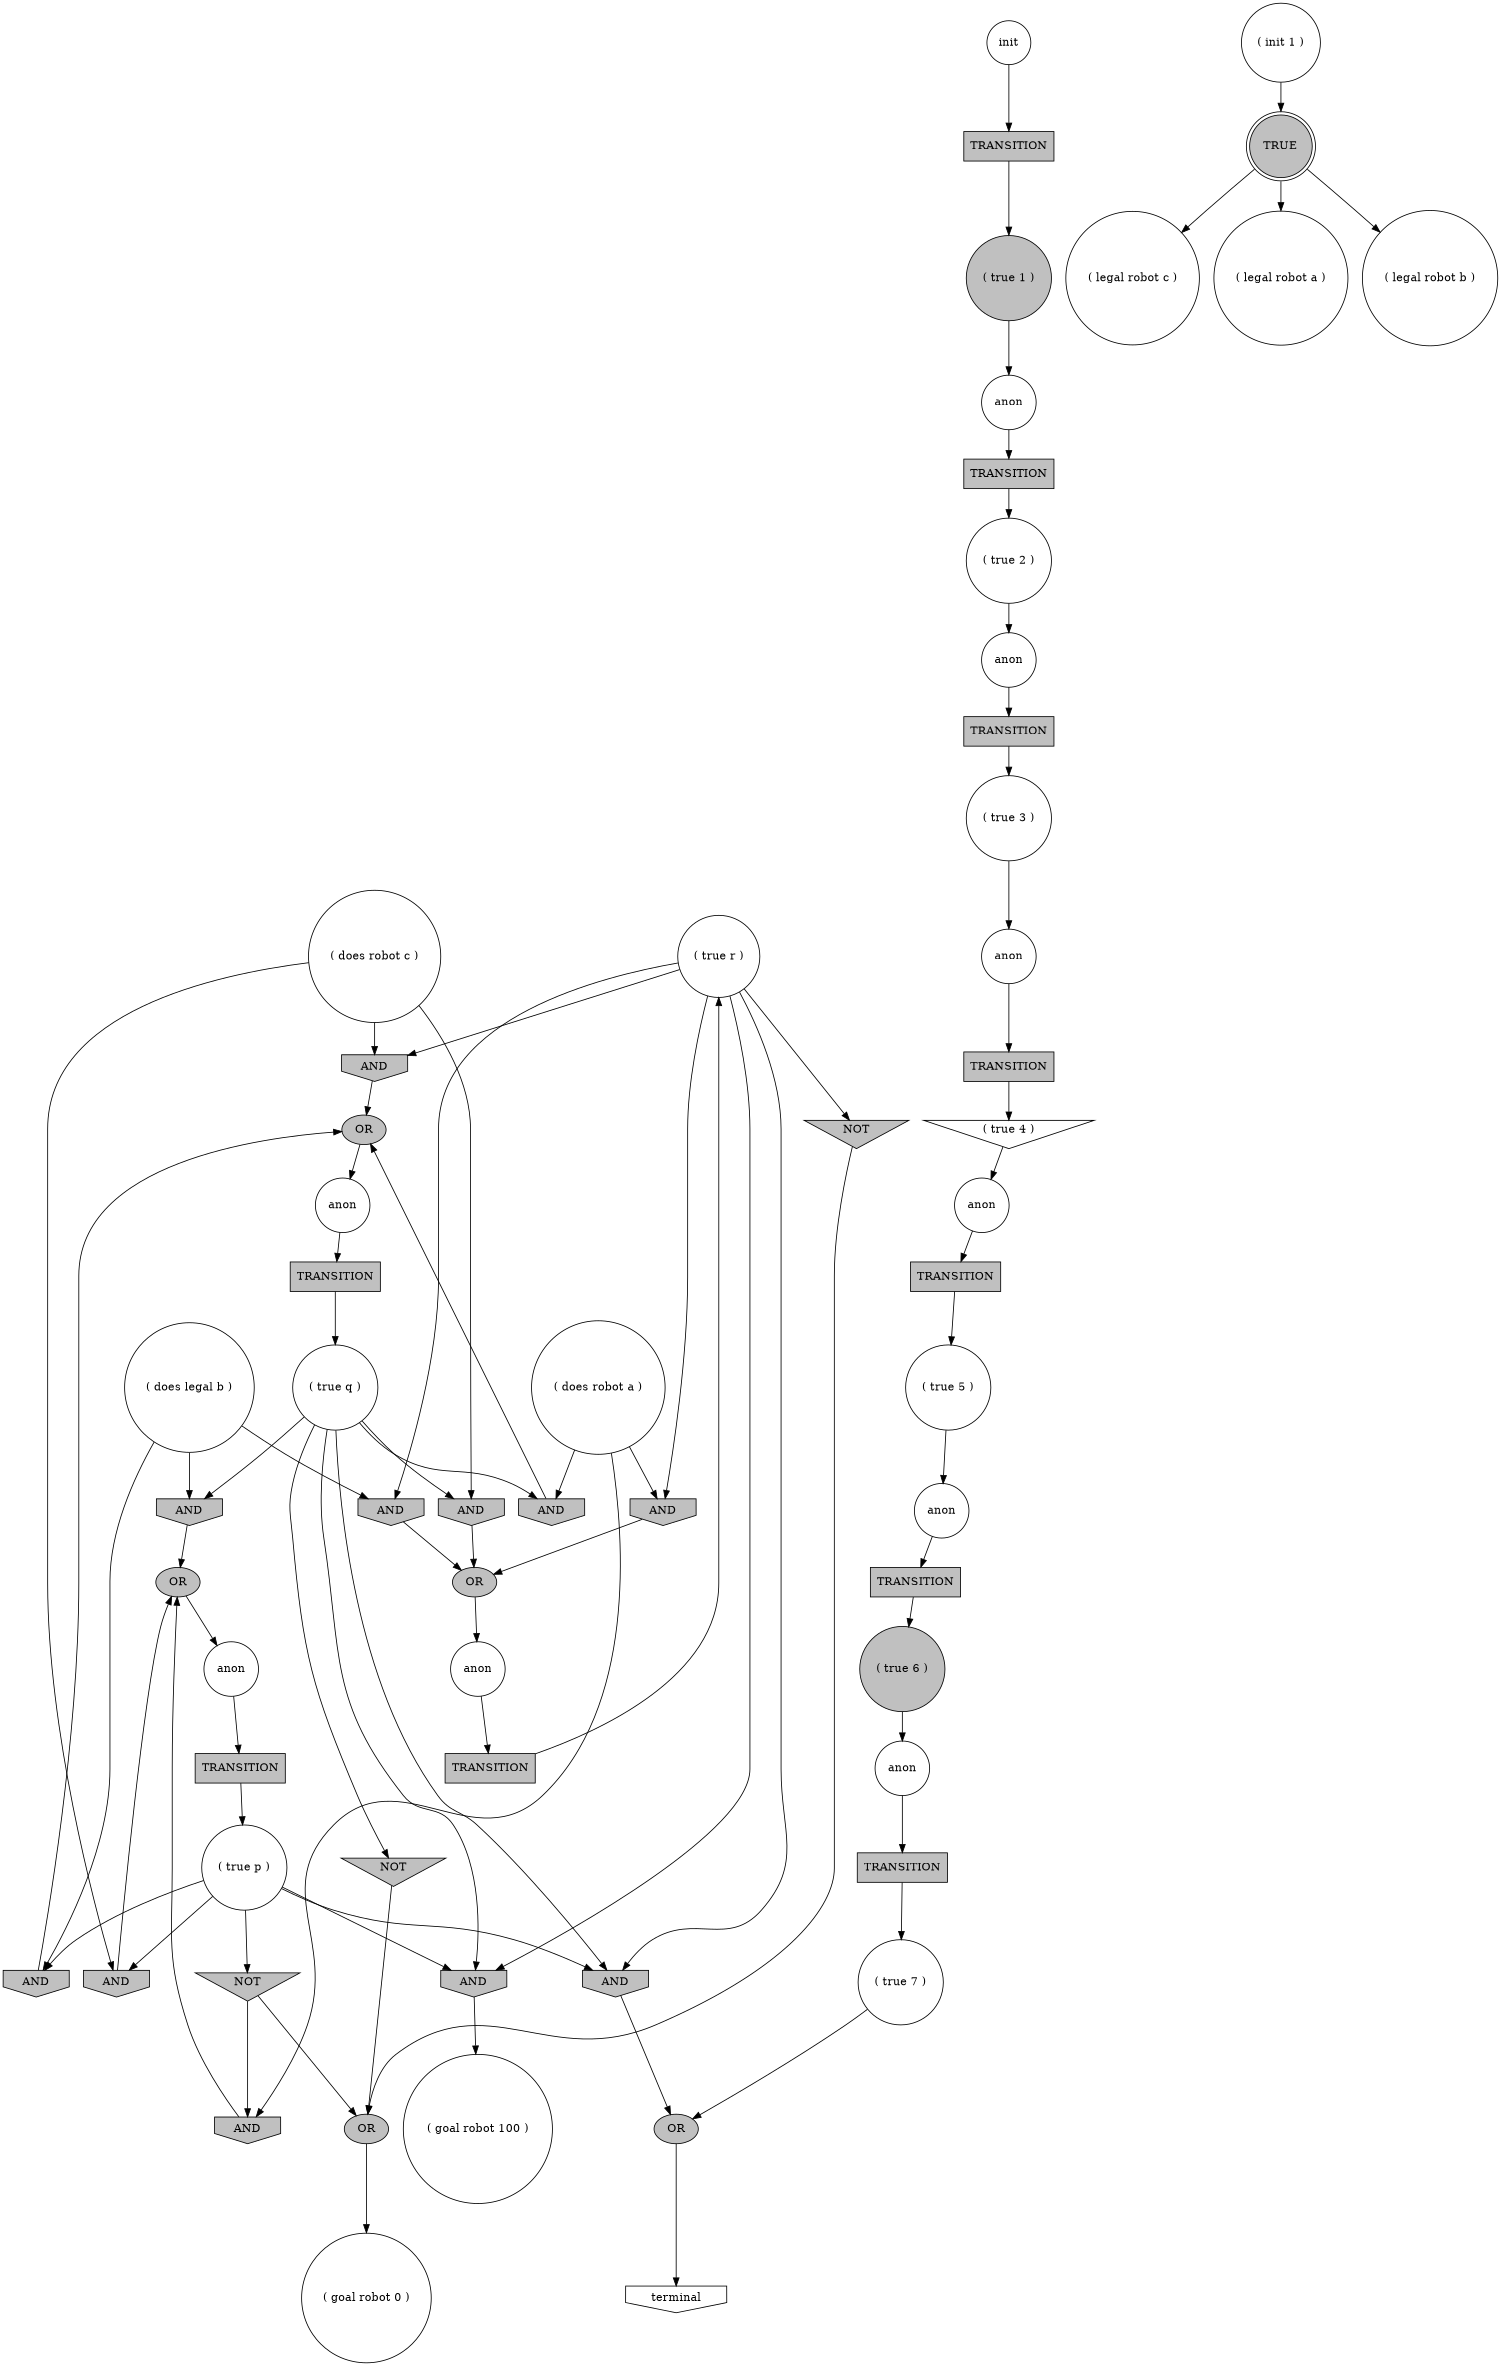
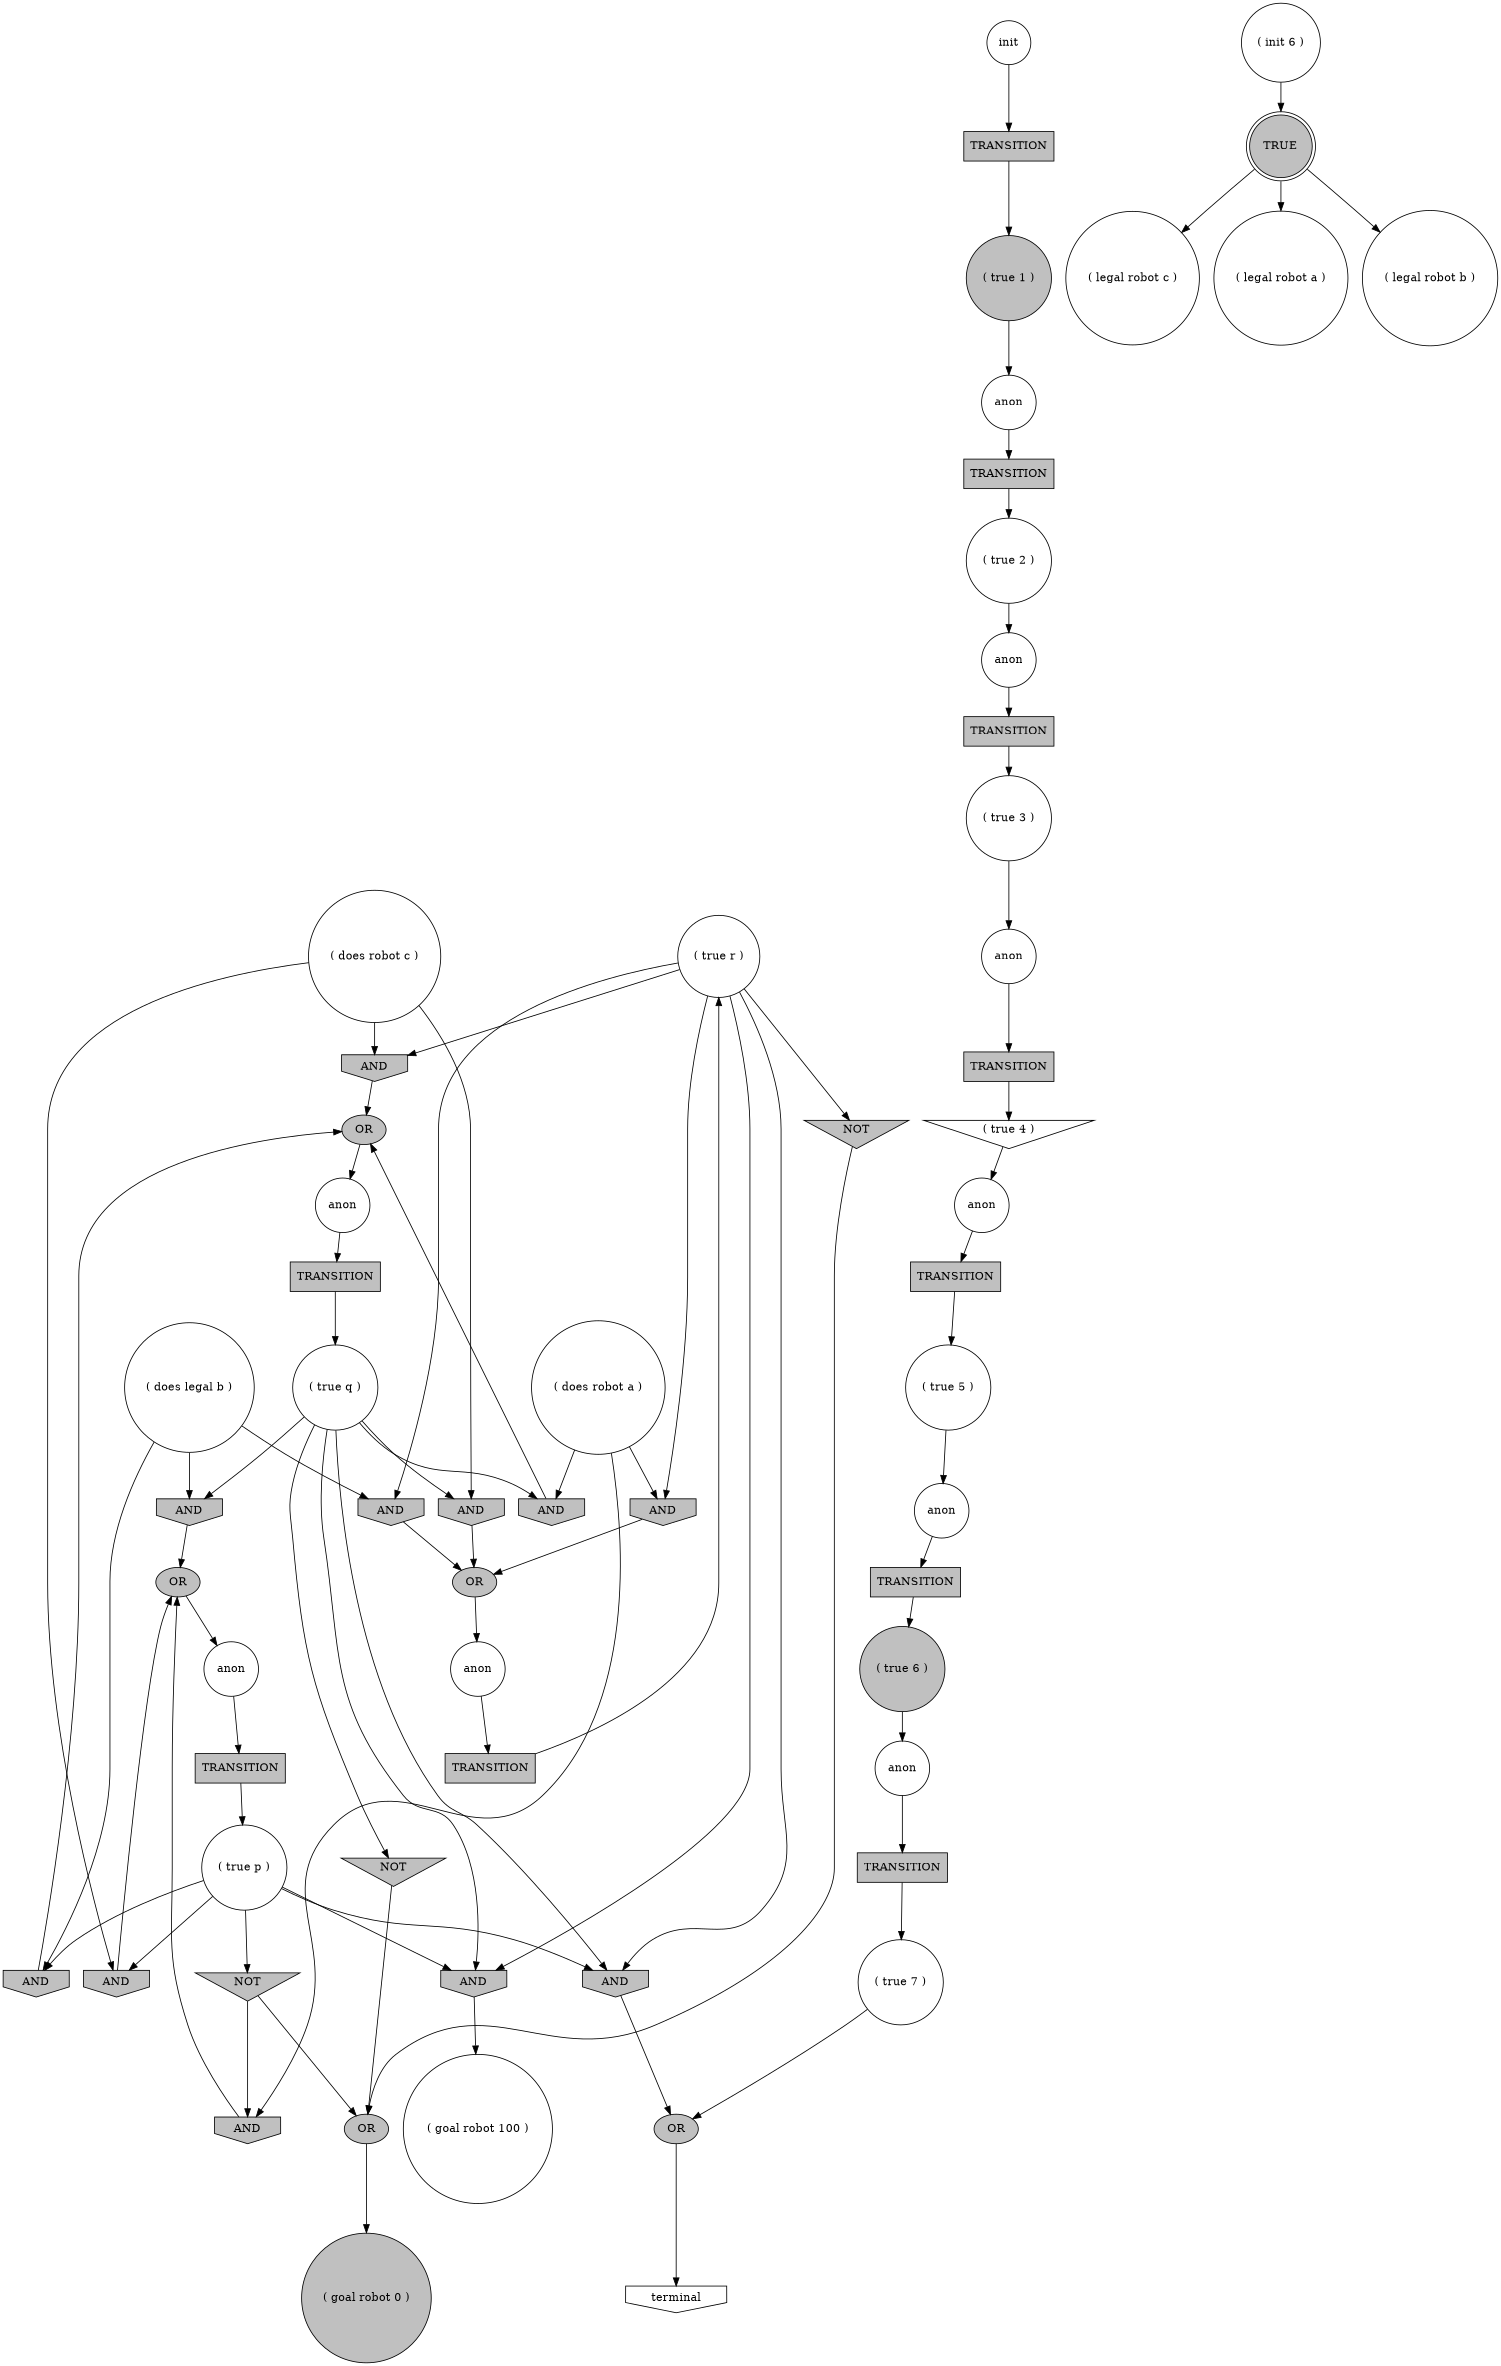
(1281, 43) -> (1281, 43)
(366, 2298) -> (366, 2298)
